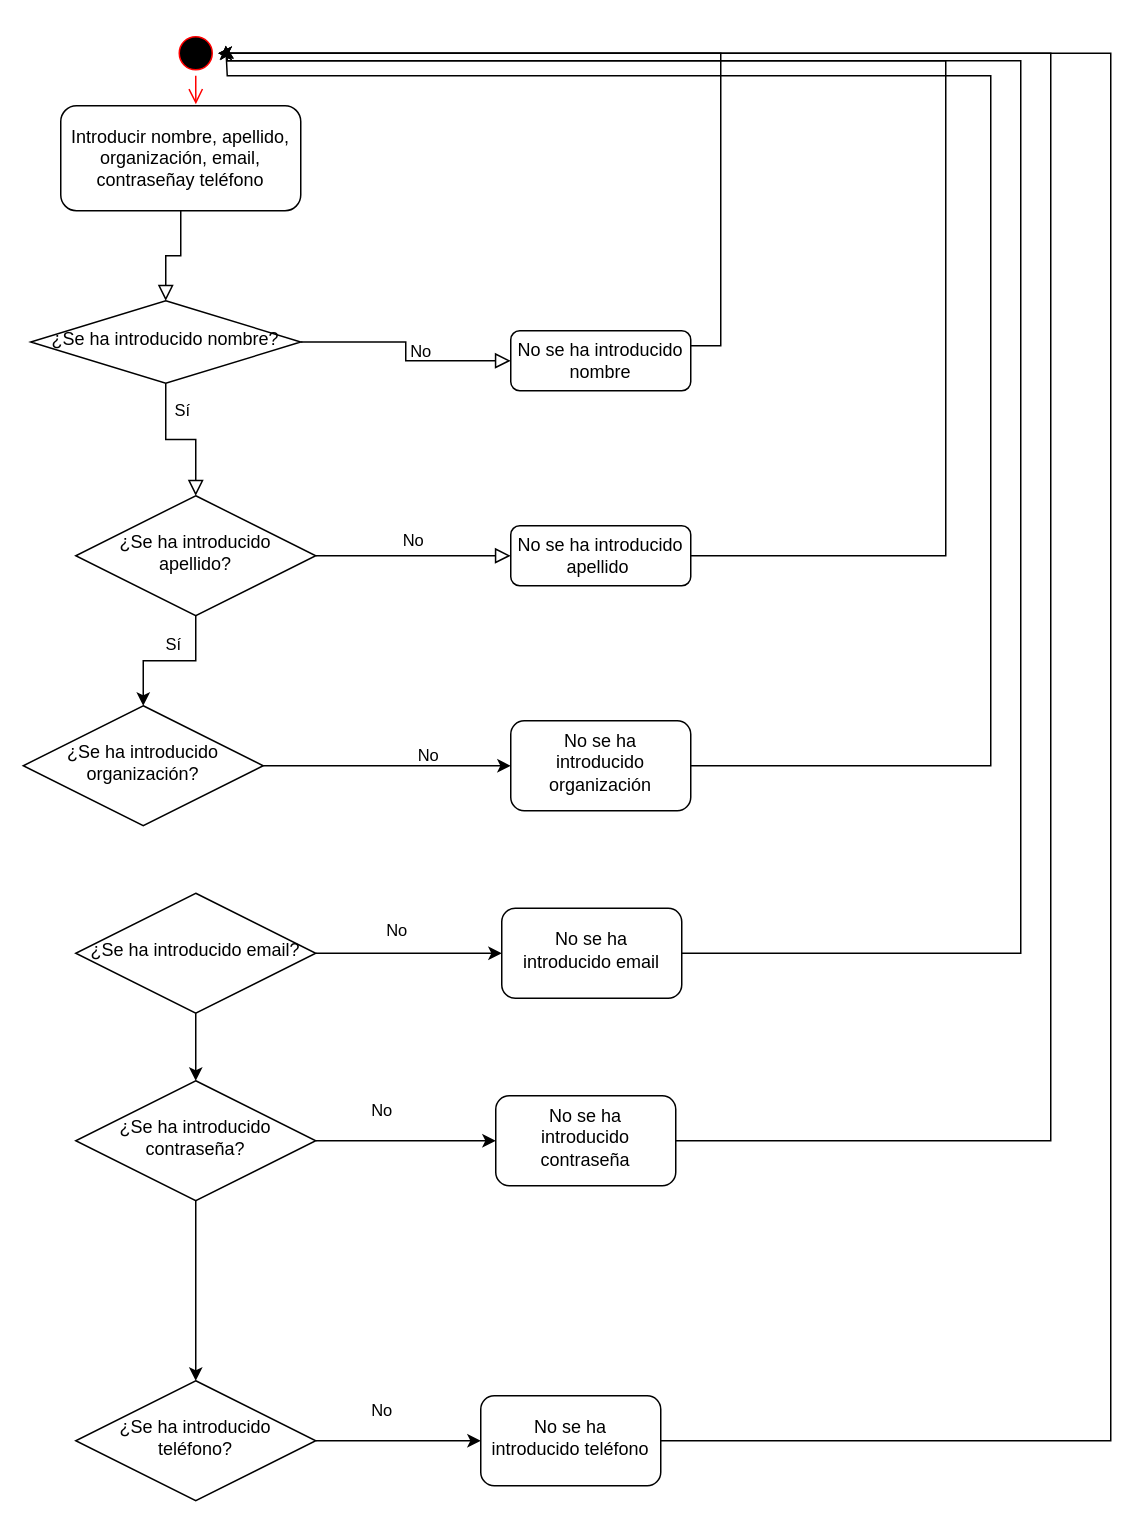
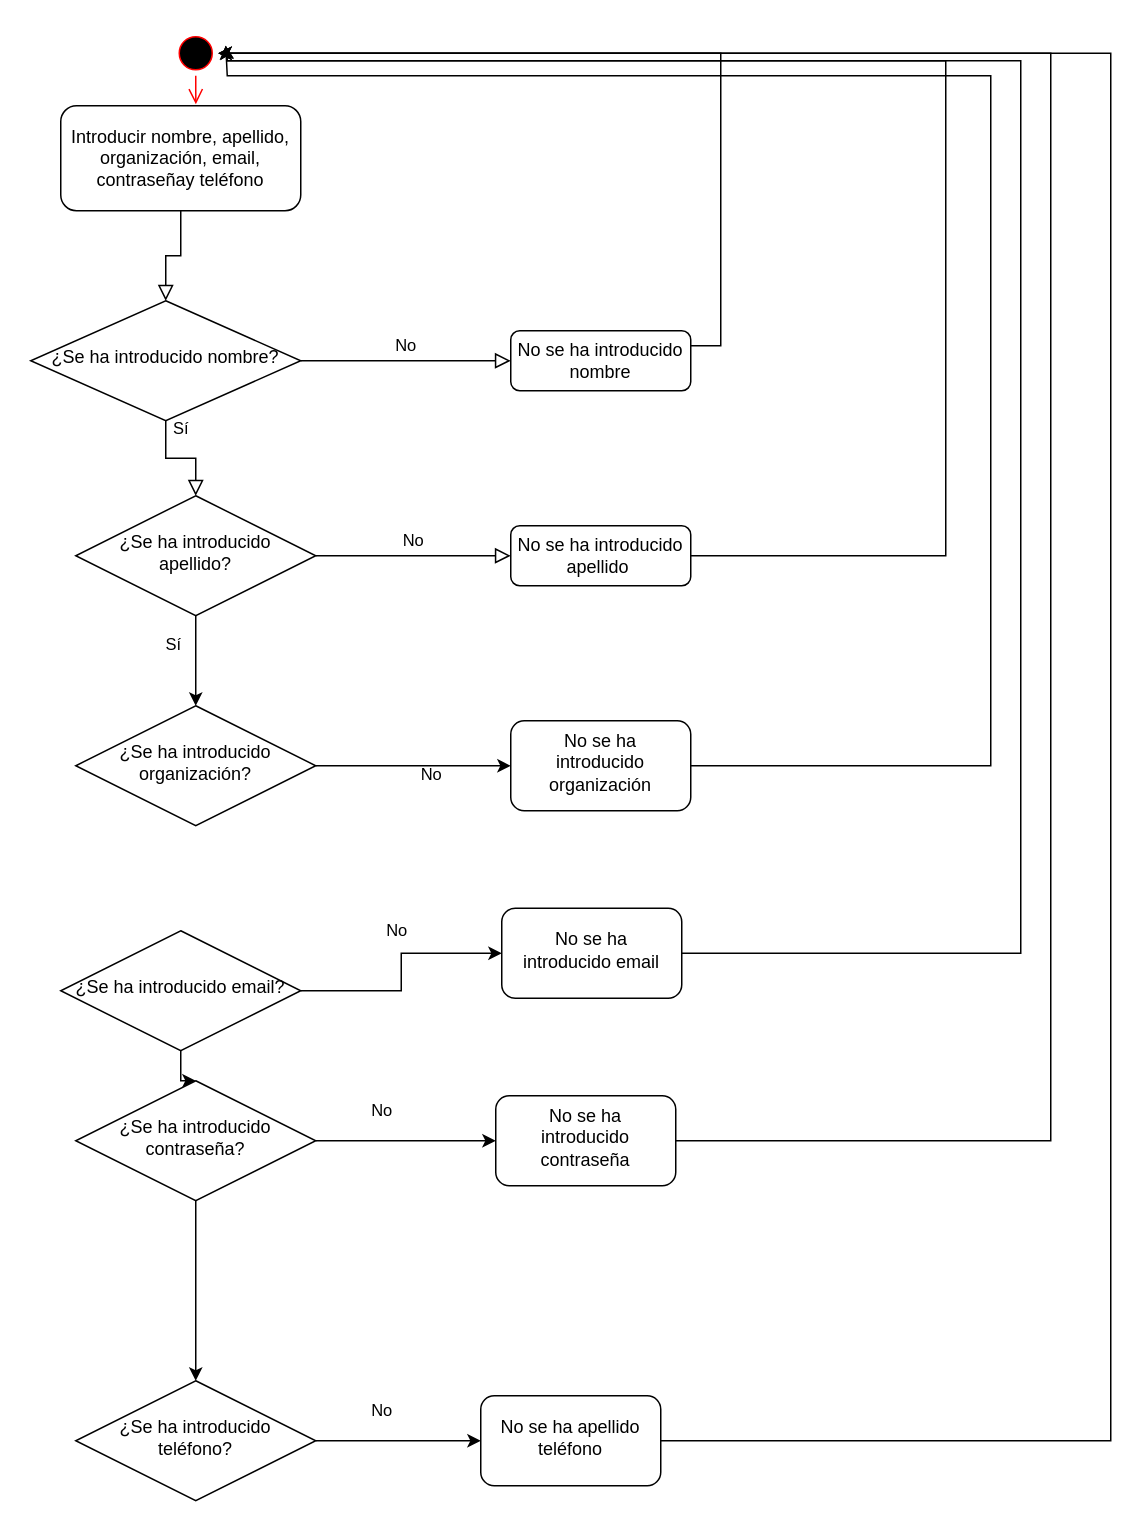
(166, 342) -> (166, 361)
(143, 766) -> (196, 766)
(196, 953) -> (181, 991)
(571, 1438) -> (571, 1438)
